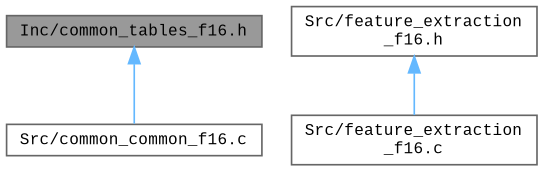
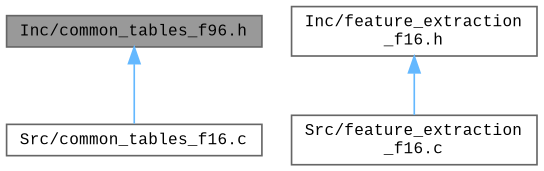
(134, 31) -> (134, 31)
(414, 31) -> (414, 31)
(134, 140) -> (134, 140)
